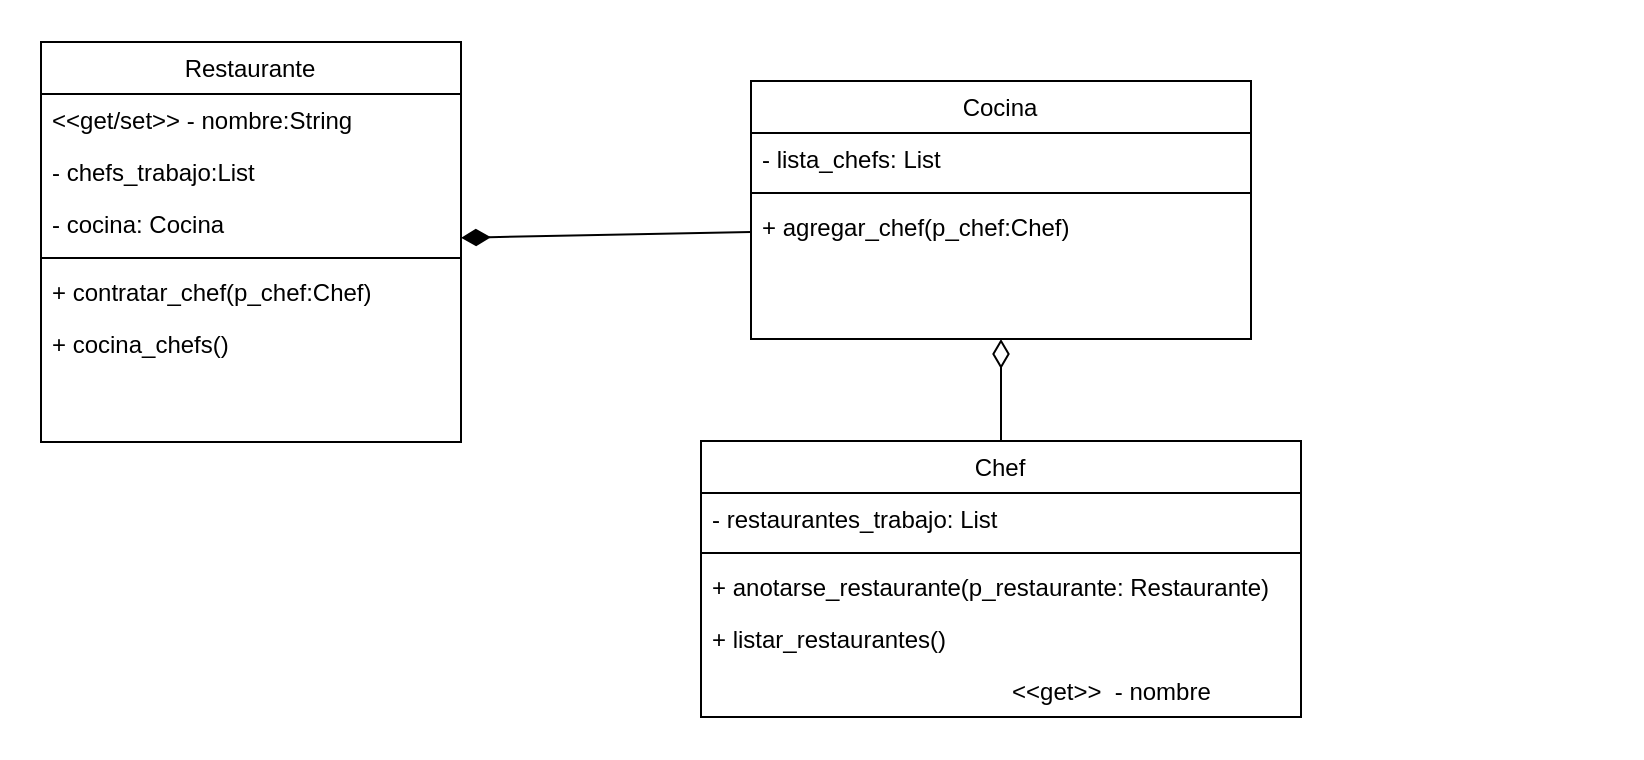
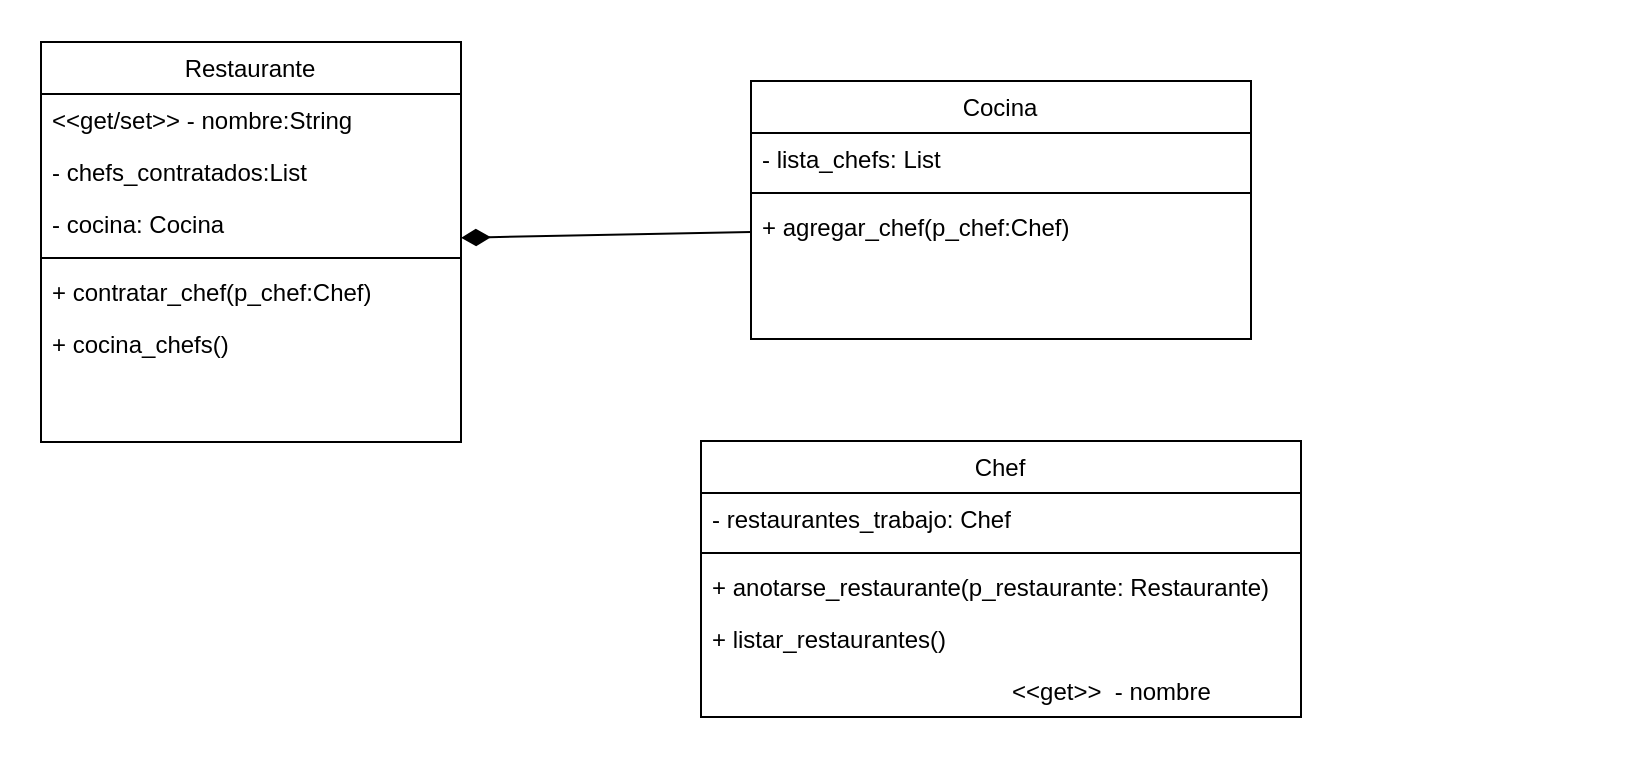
(177, 173) -> (204, 173)
(1001, 404) -> none
(888, 520) -> (891, 520)
